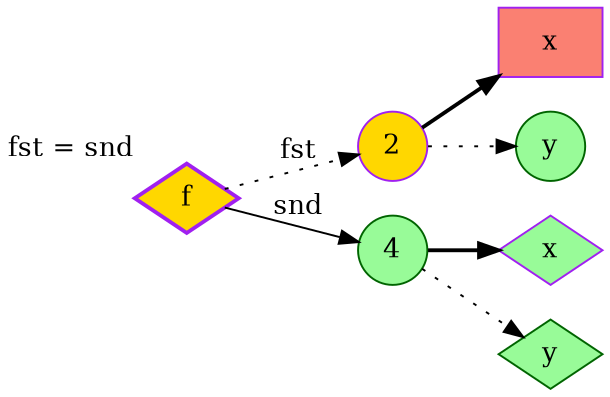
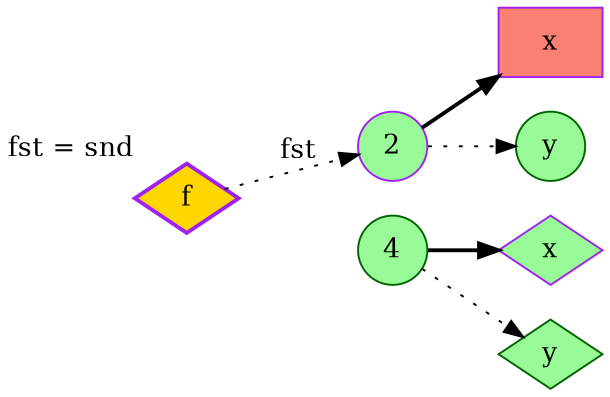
(393, 146) -> (393, 146)
(282, 222) -> none
